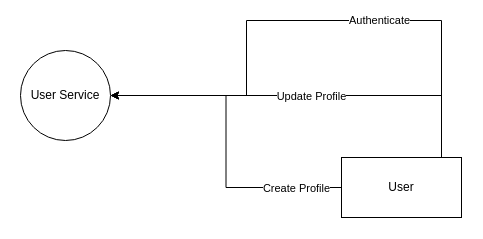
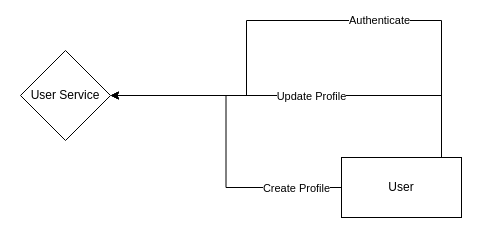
(66, 96) -> (66, 96)
